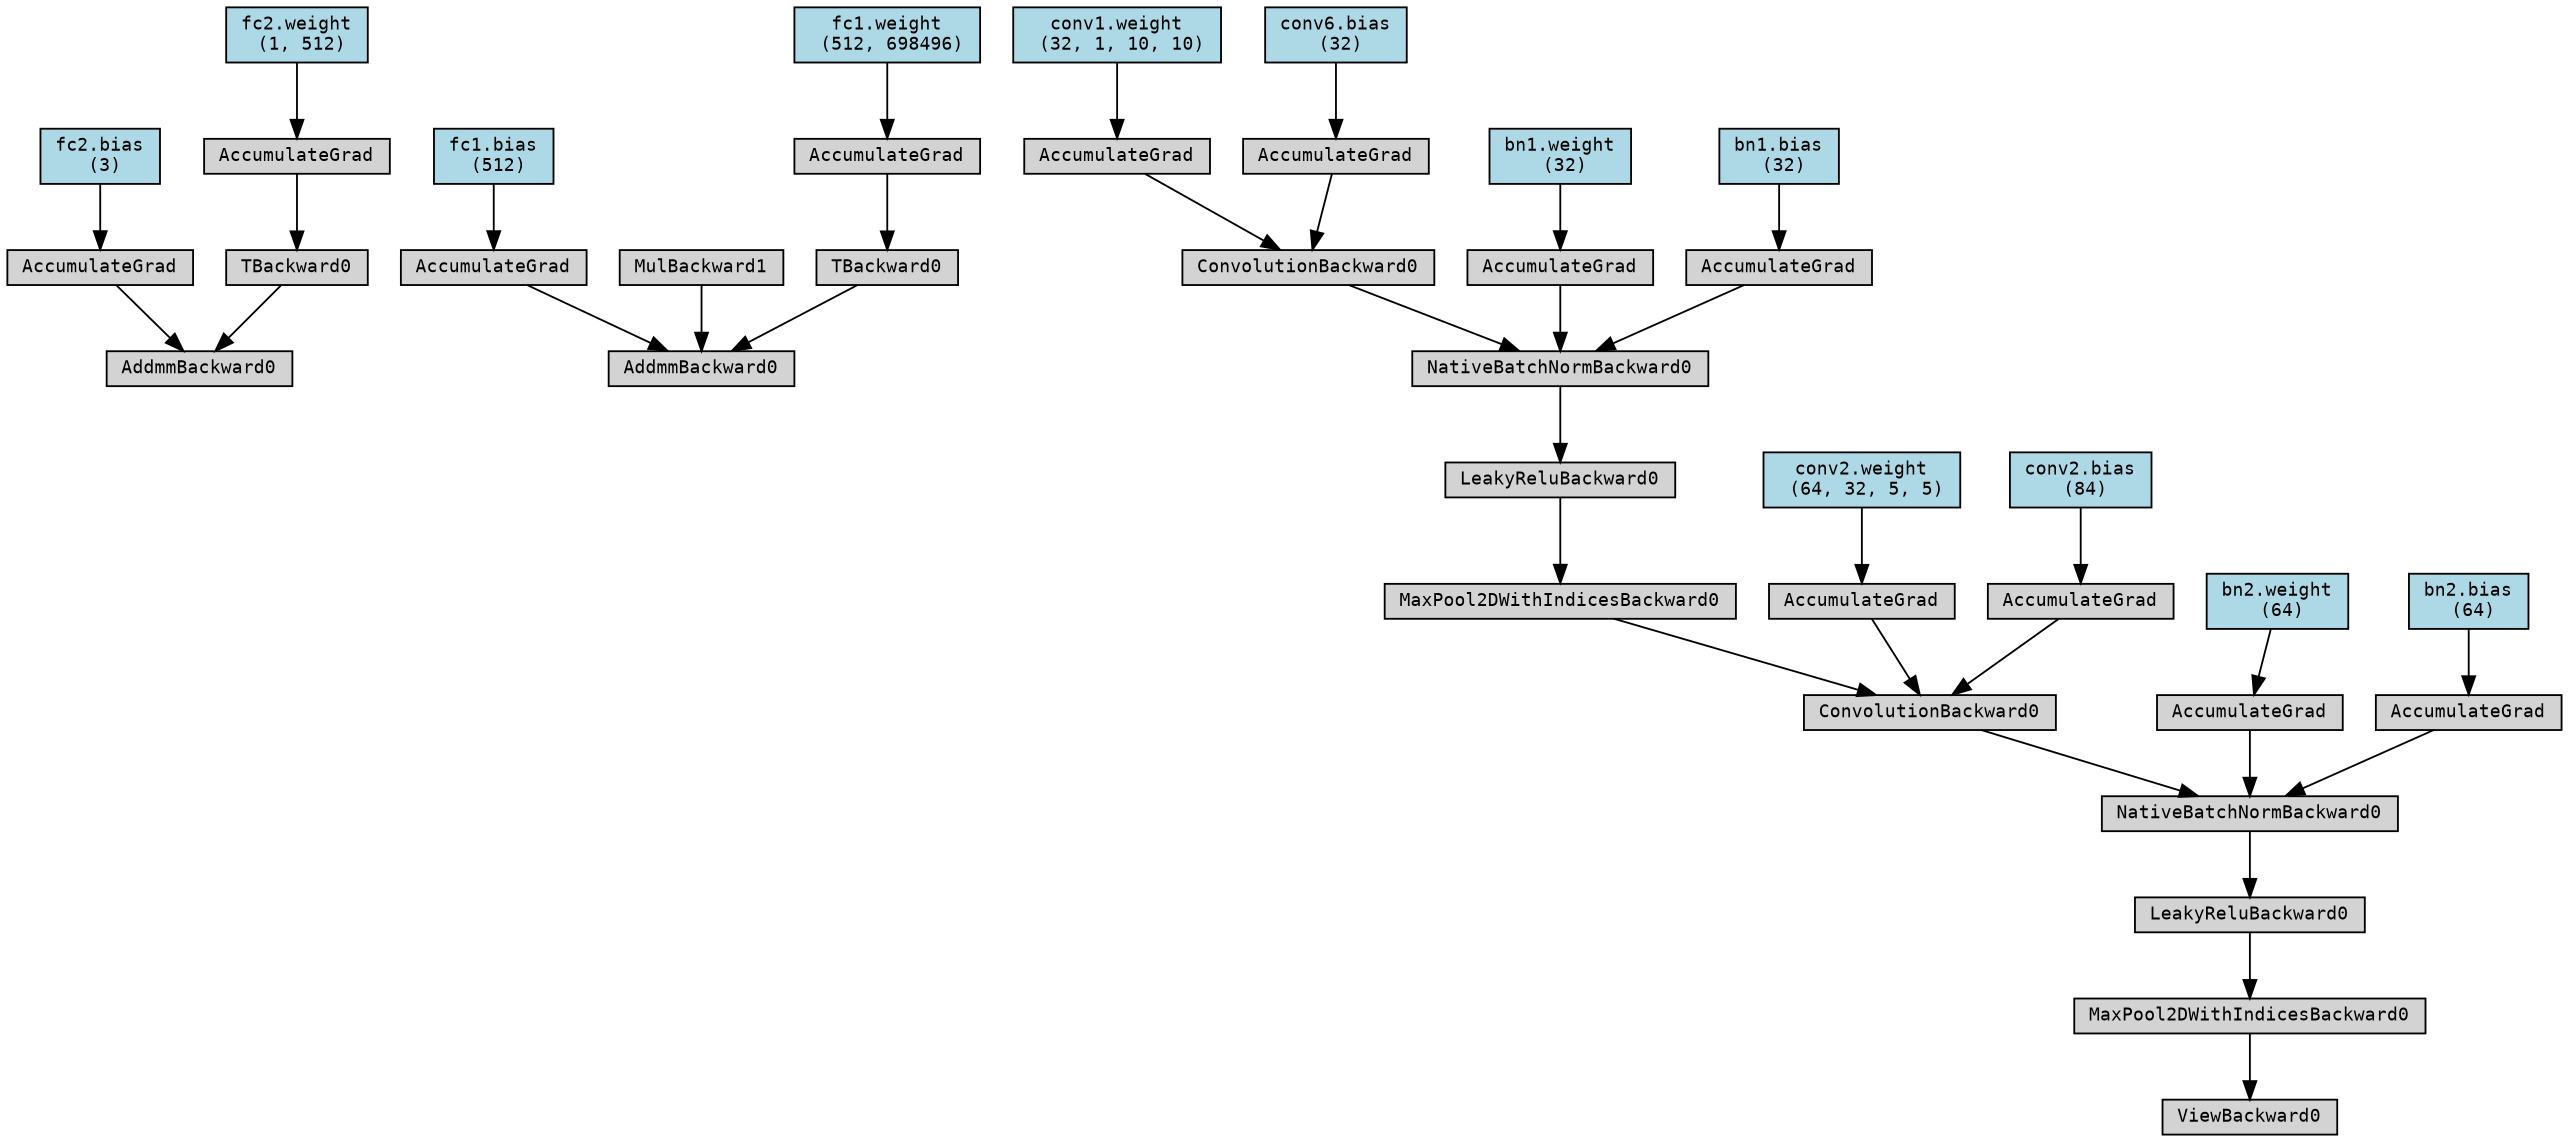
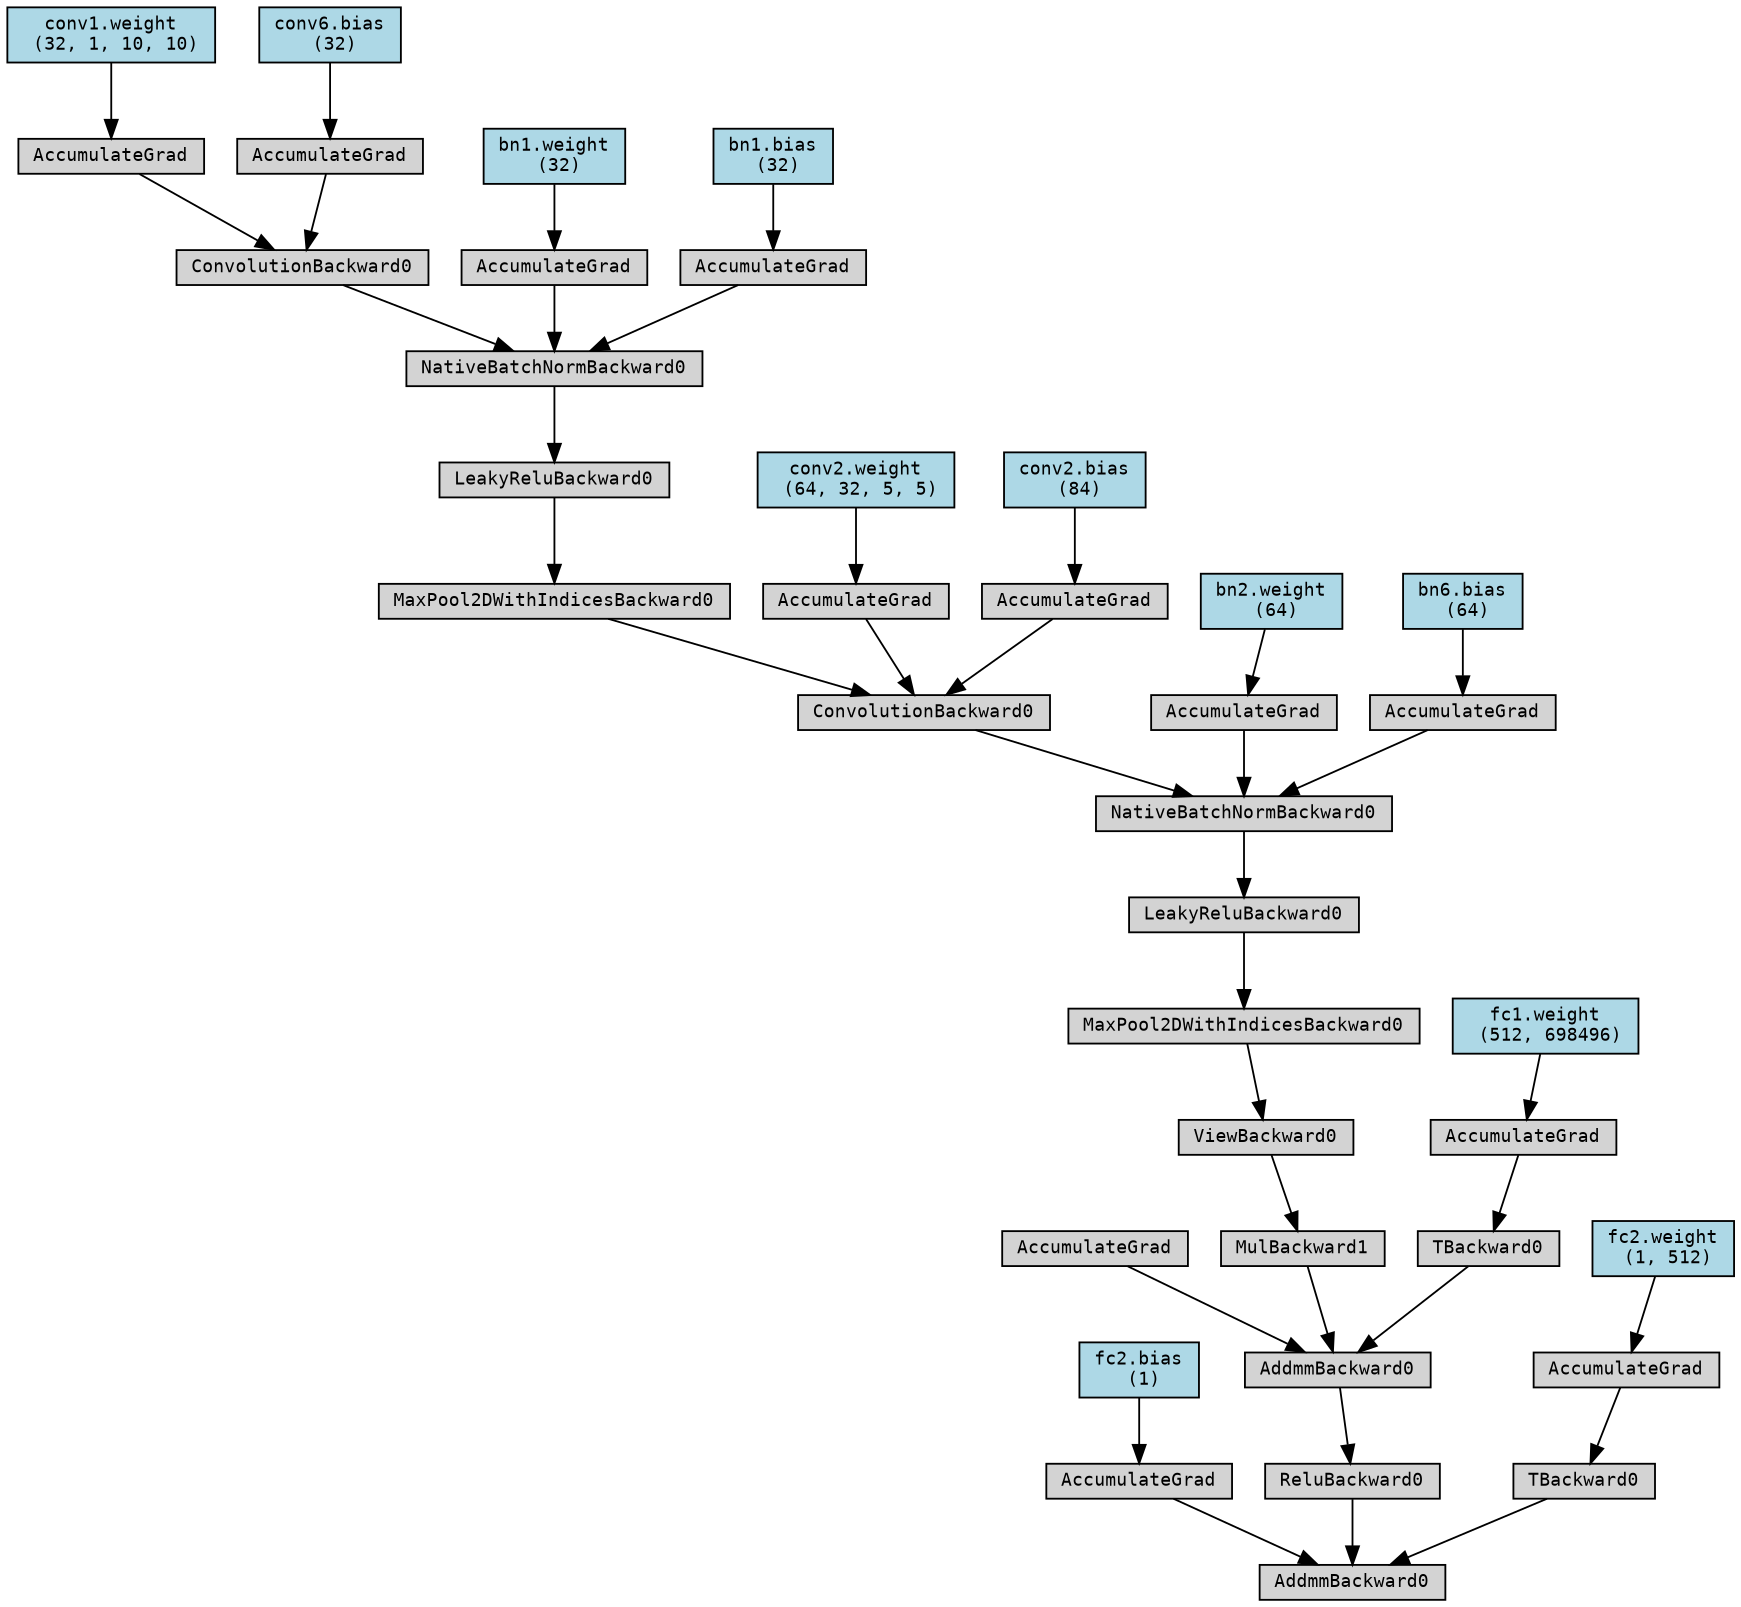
(100, 156) -> (1139, 1370)
(494, 156) -> none
(2469, 601) -> (1463, 601)
none -> (1281, 1184)
none -> (1353, 1481)
